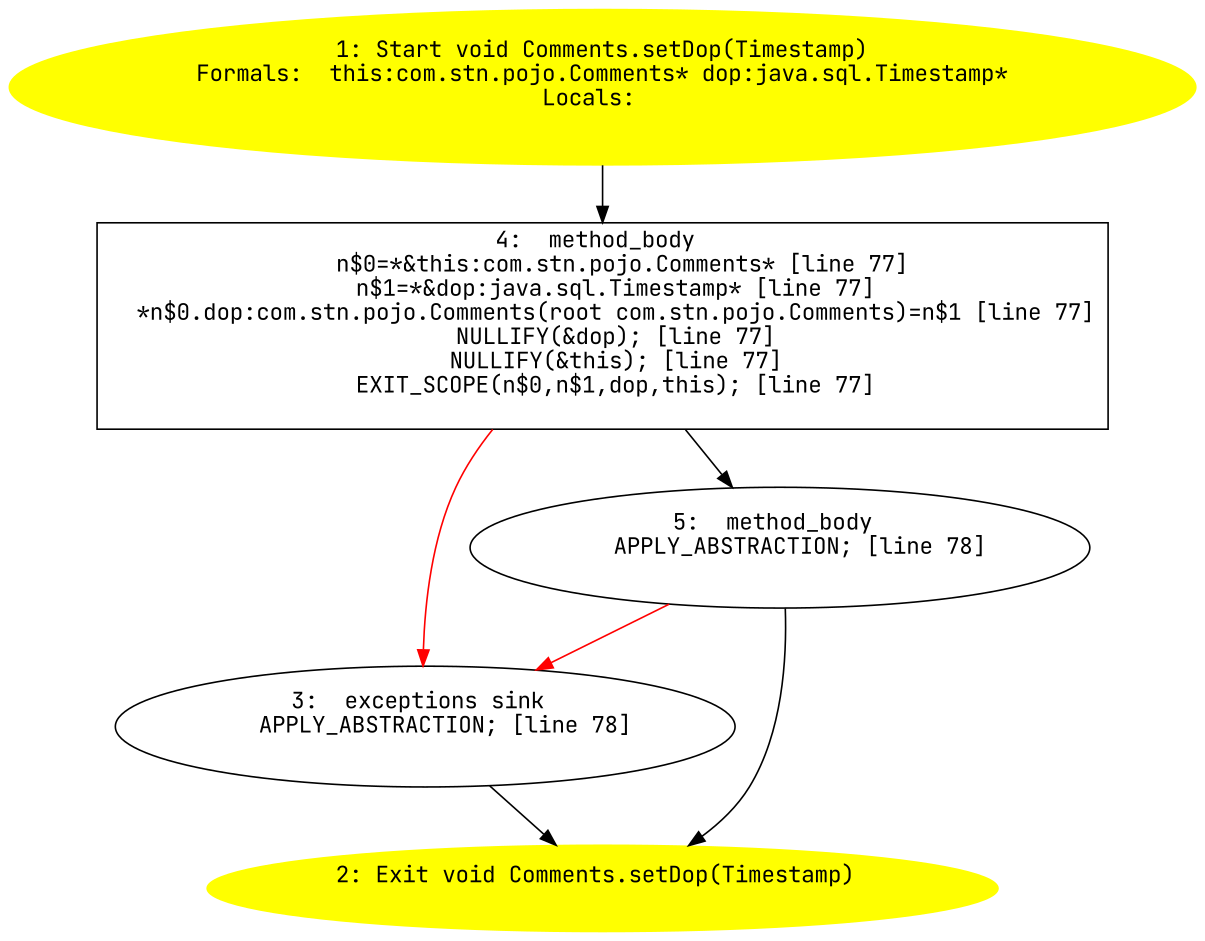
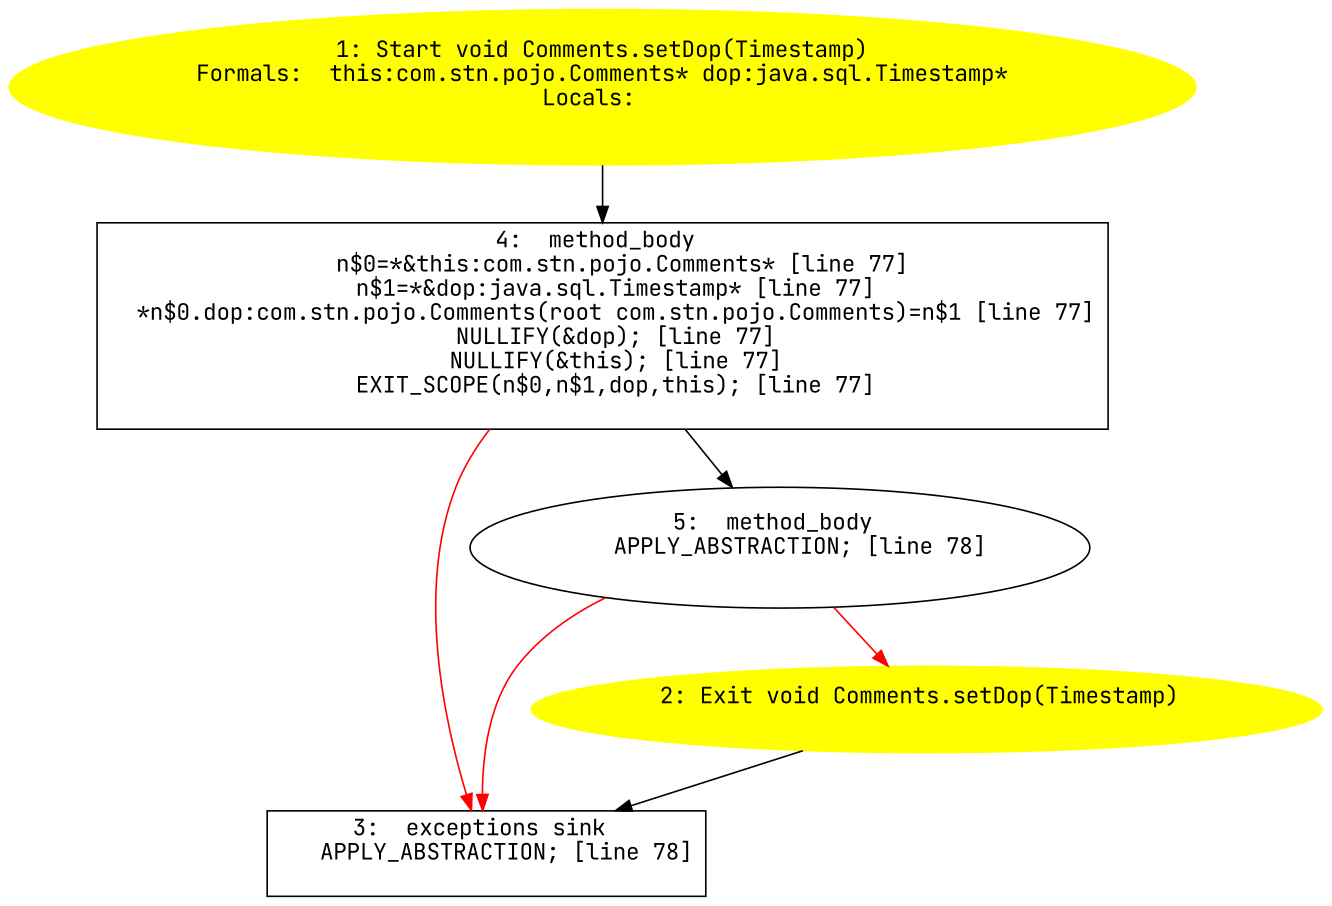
(425, 727) -> (486, 854)
(772, 734) -> (855, 631)
(517, 810) -> (717, 778)
